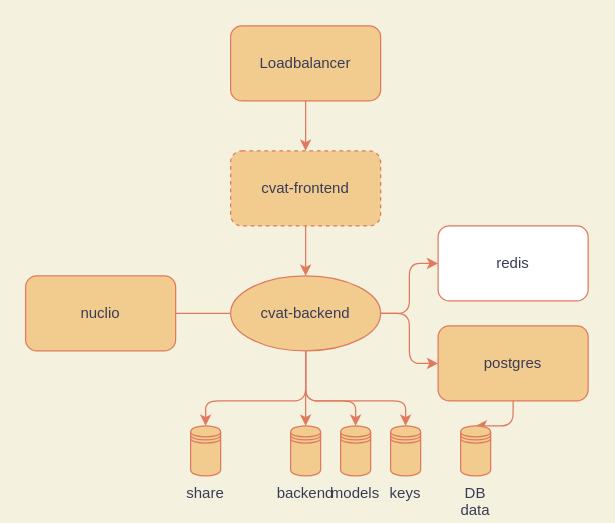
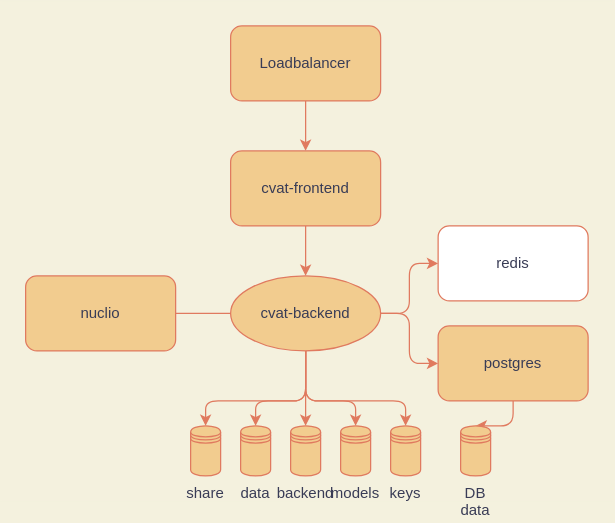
(306, 188) -> (306, 188)
none -> (256, 410)
none -> (256, 451)
